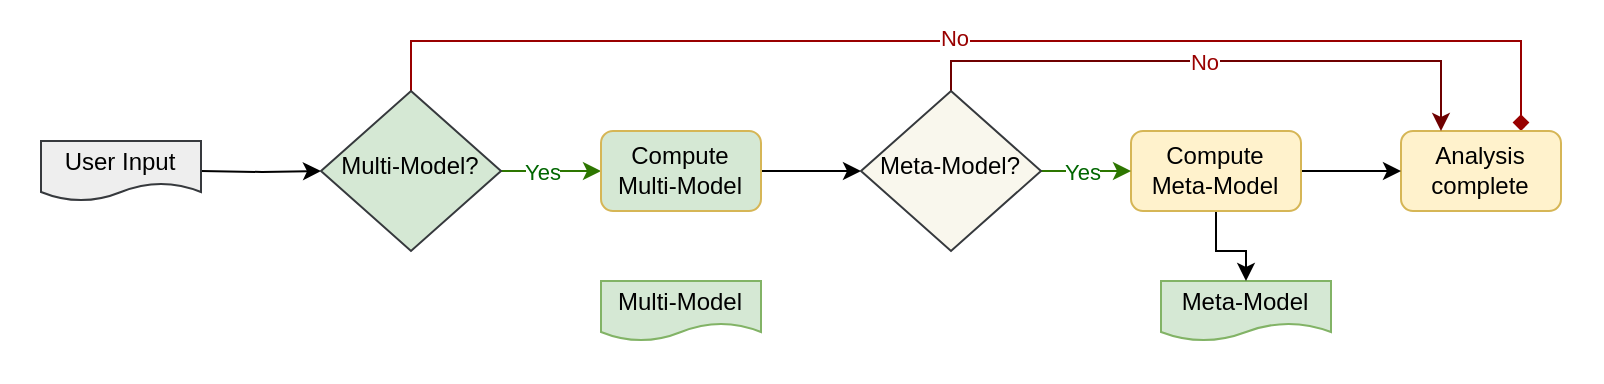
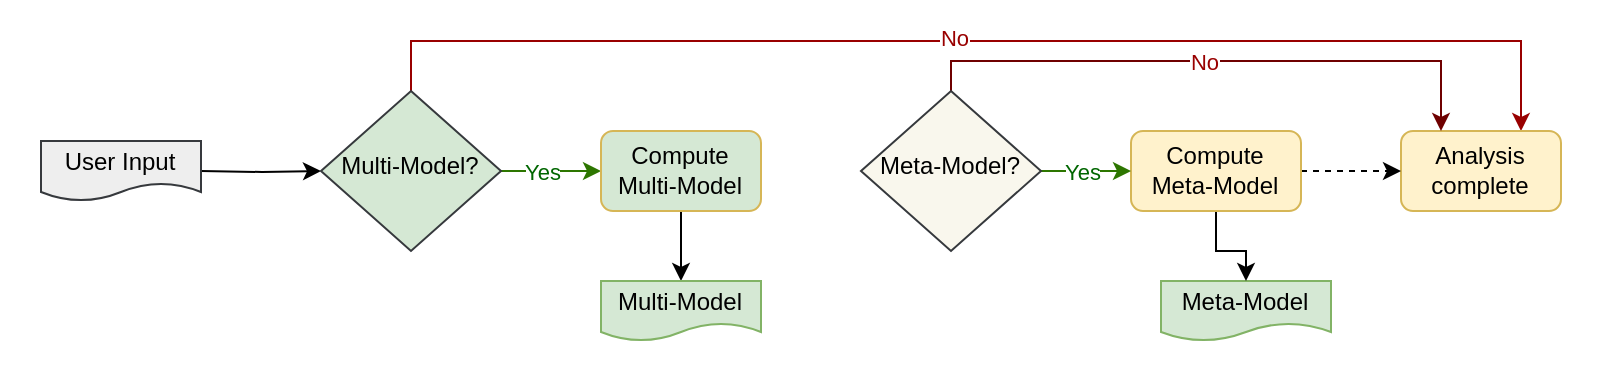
(1521, 115) -> (1521, 116)
(804, 171) -> (681, 249)
(1345, 171) -> (1345, 171)
